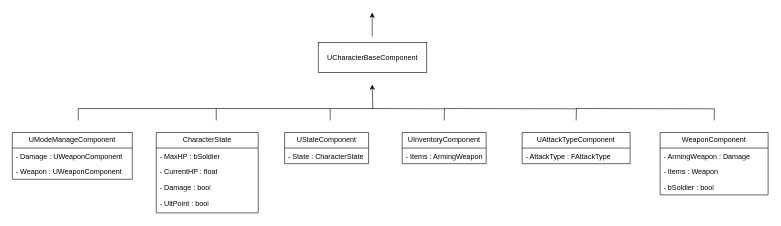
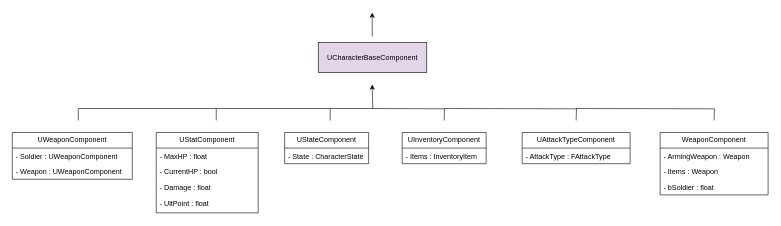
(373, 57) -> (373, 57)
(72, 140) -> (72, 140)
(207, 140) -> (207, 140)
(67, 156) -> (67, 156)
(191, 156) -> (185, 156)
(706, 156) -> (706, 156)
(445, 161) -> (445, 161)
(194, 172) -> (192, 172)
(185, 188) -> (187, 188)
(692, 188) -> (694, 188)
(188, 204) -> (190, 204)
